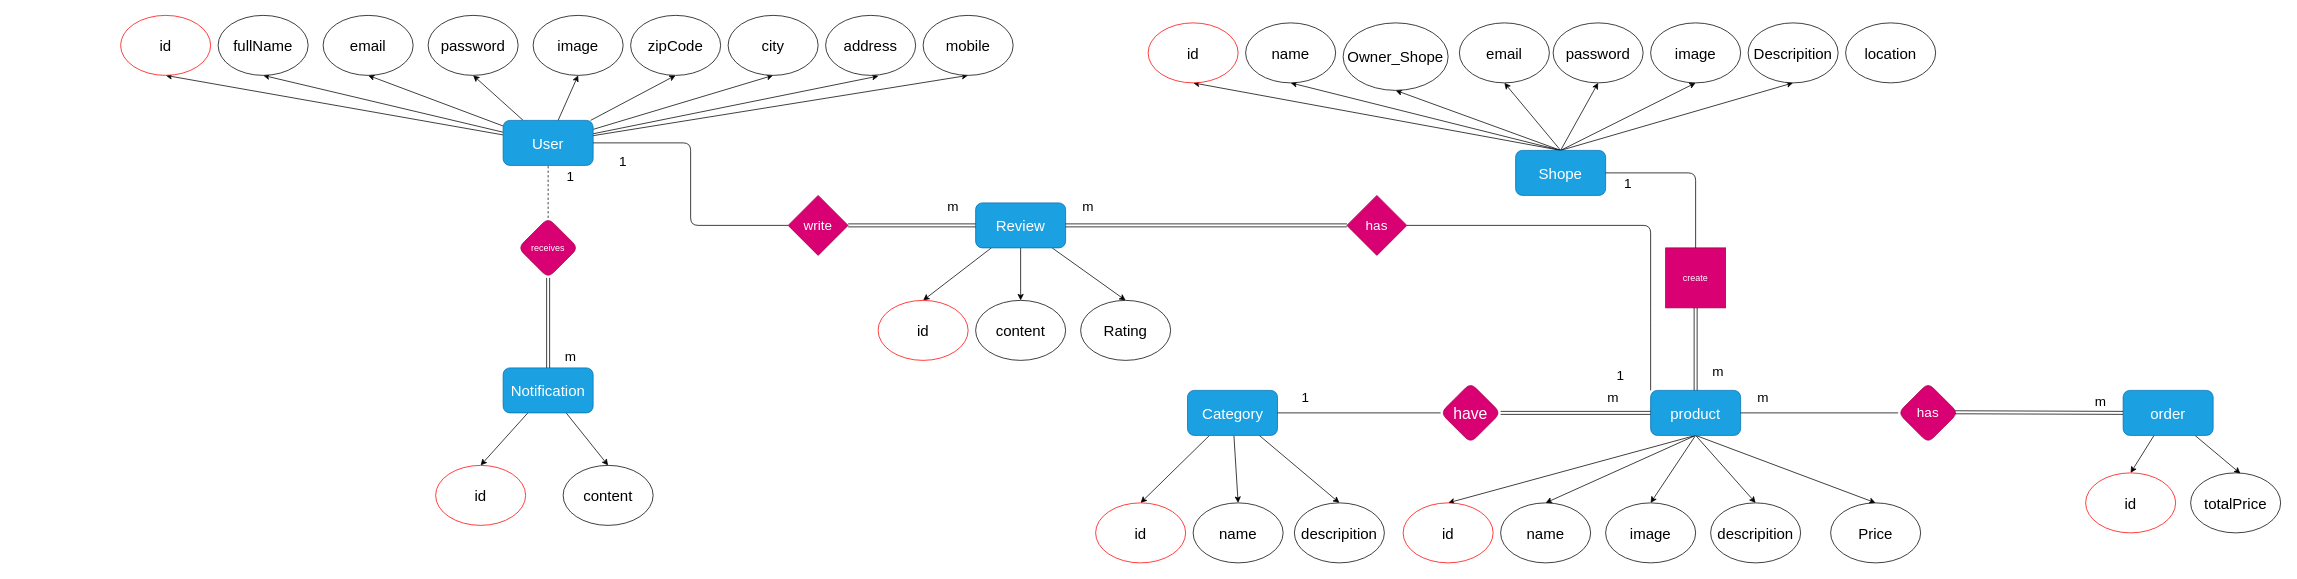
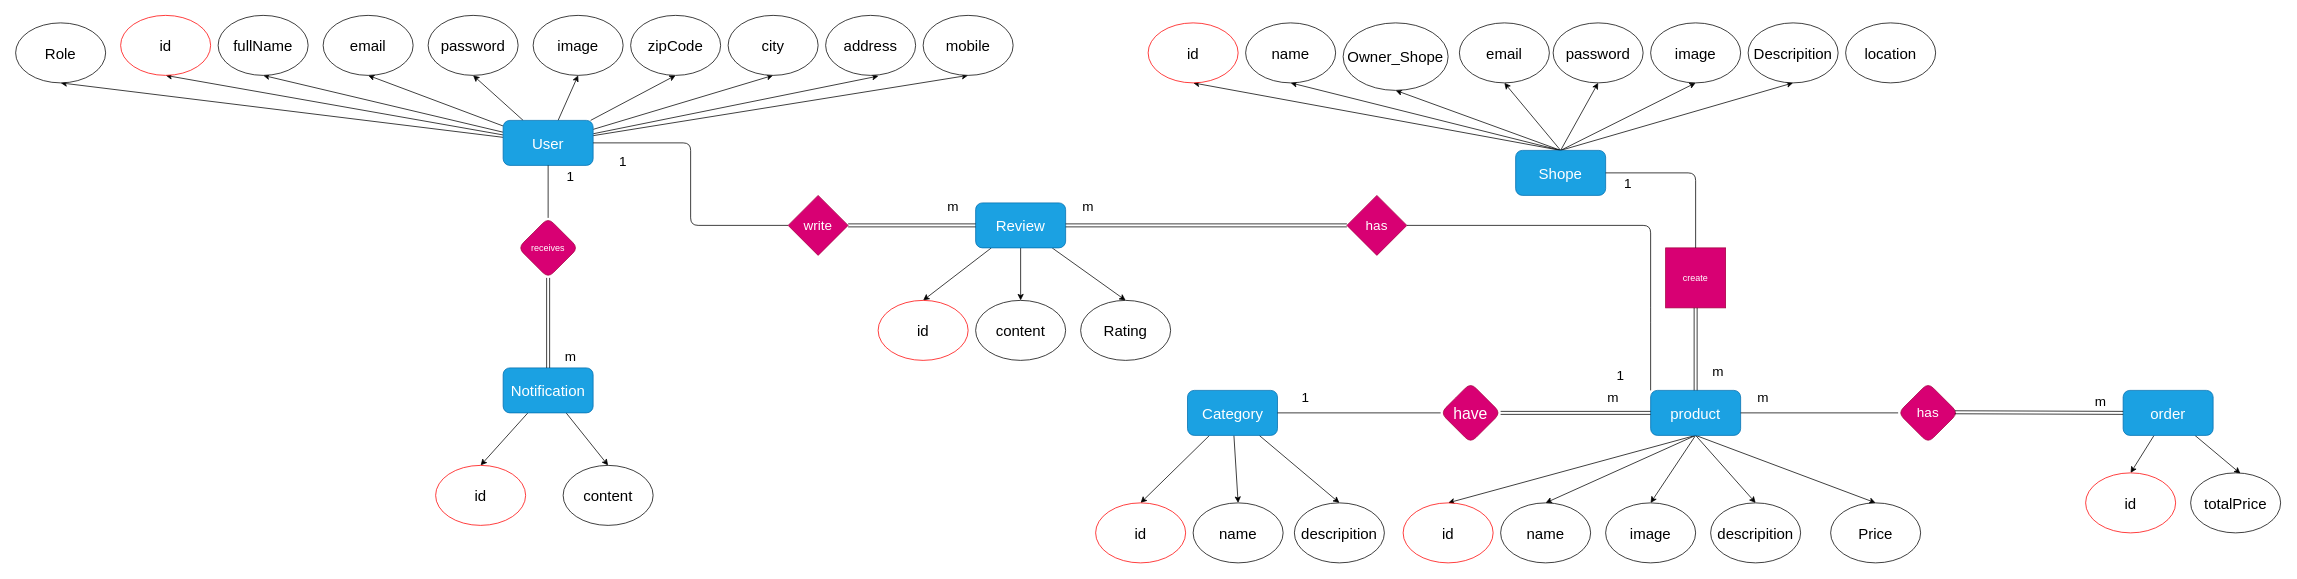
none -> (60, 53)
none -> (283, 110)
(548, 192) -> (548, 192)
